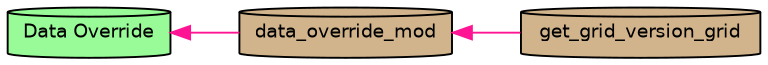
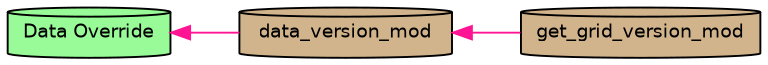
(346, 33) -> (346, 33)
(641, 33) -> (641, 33)
